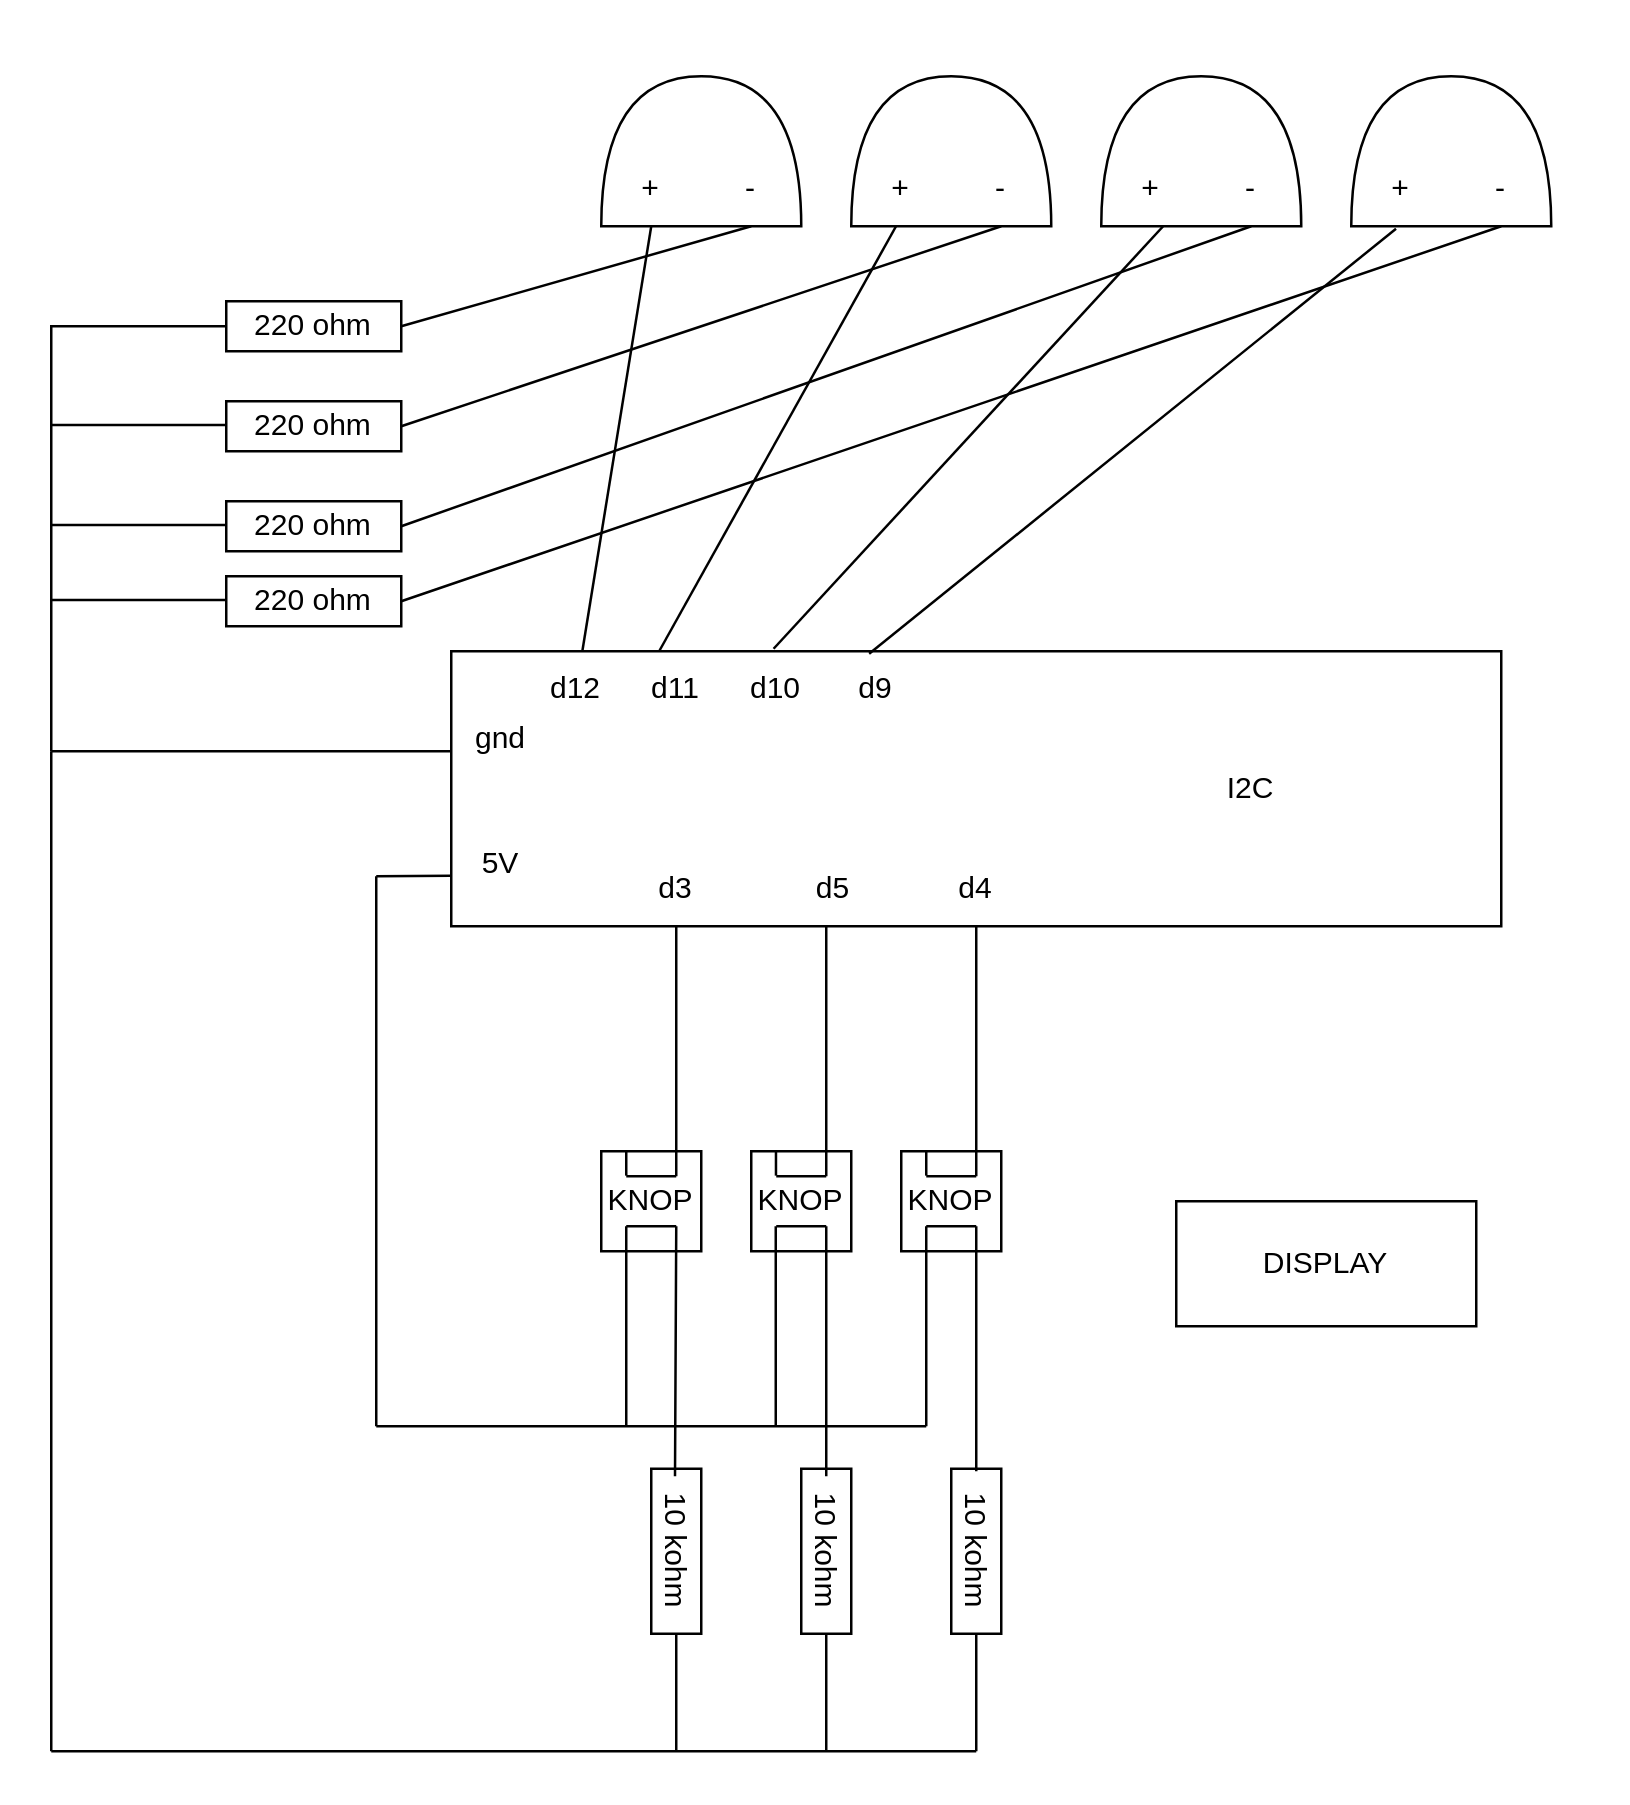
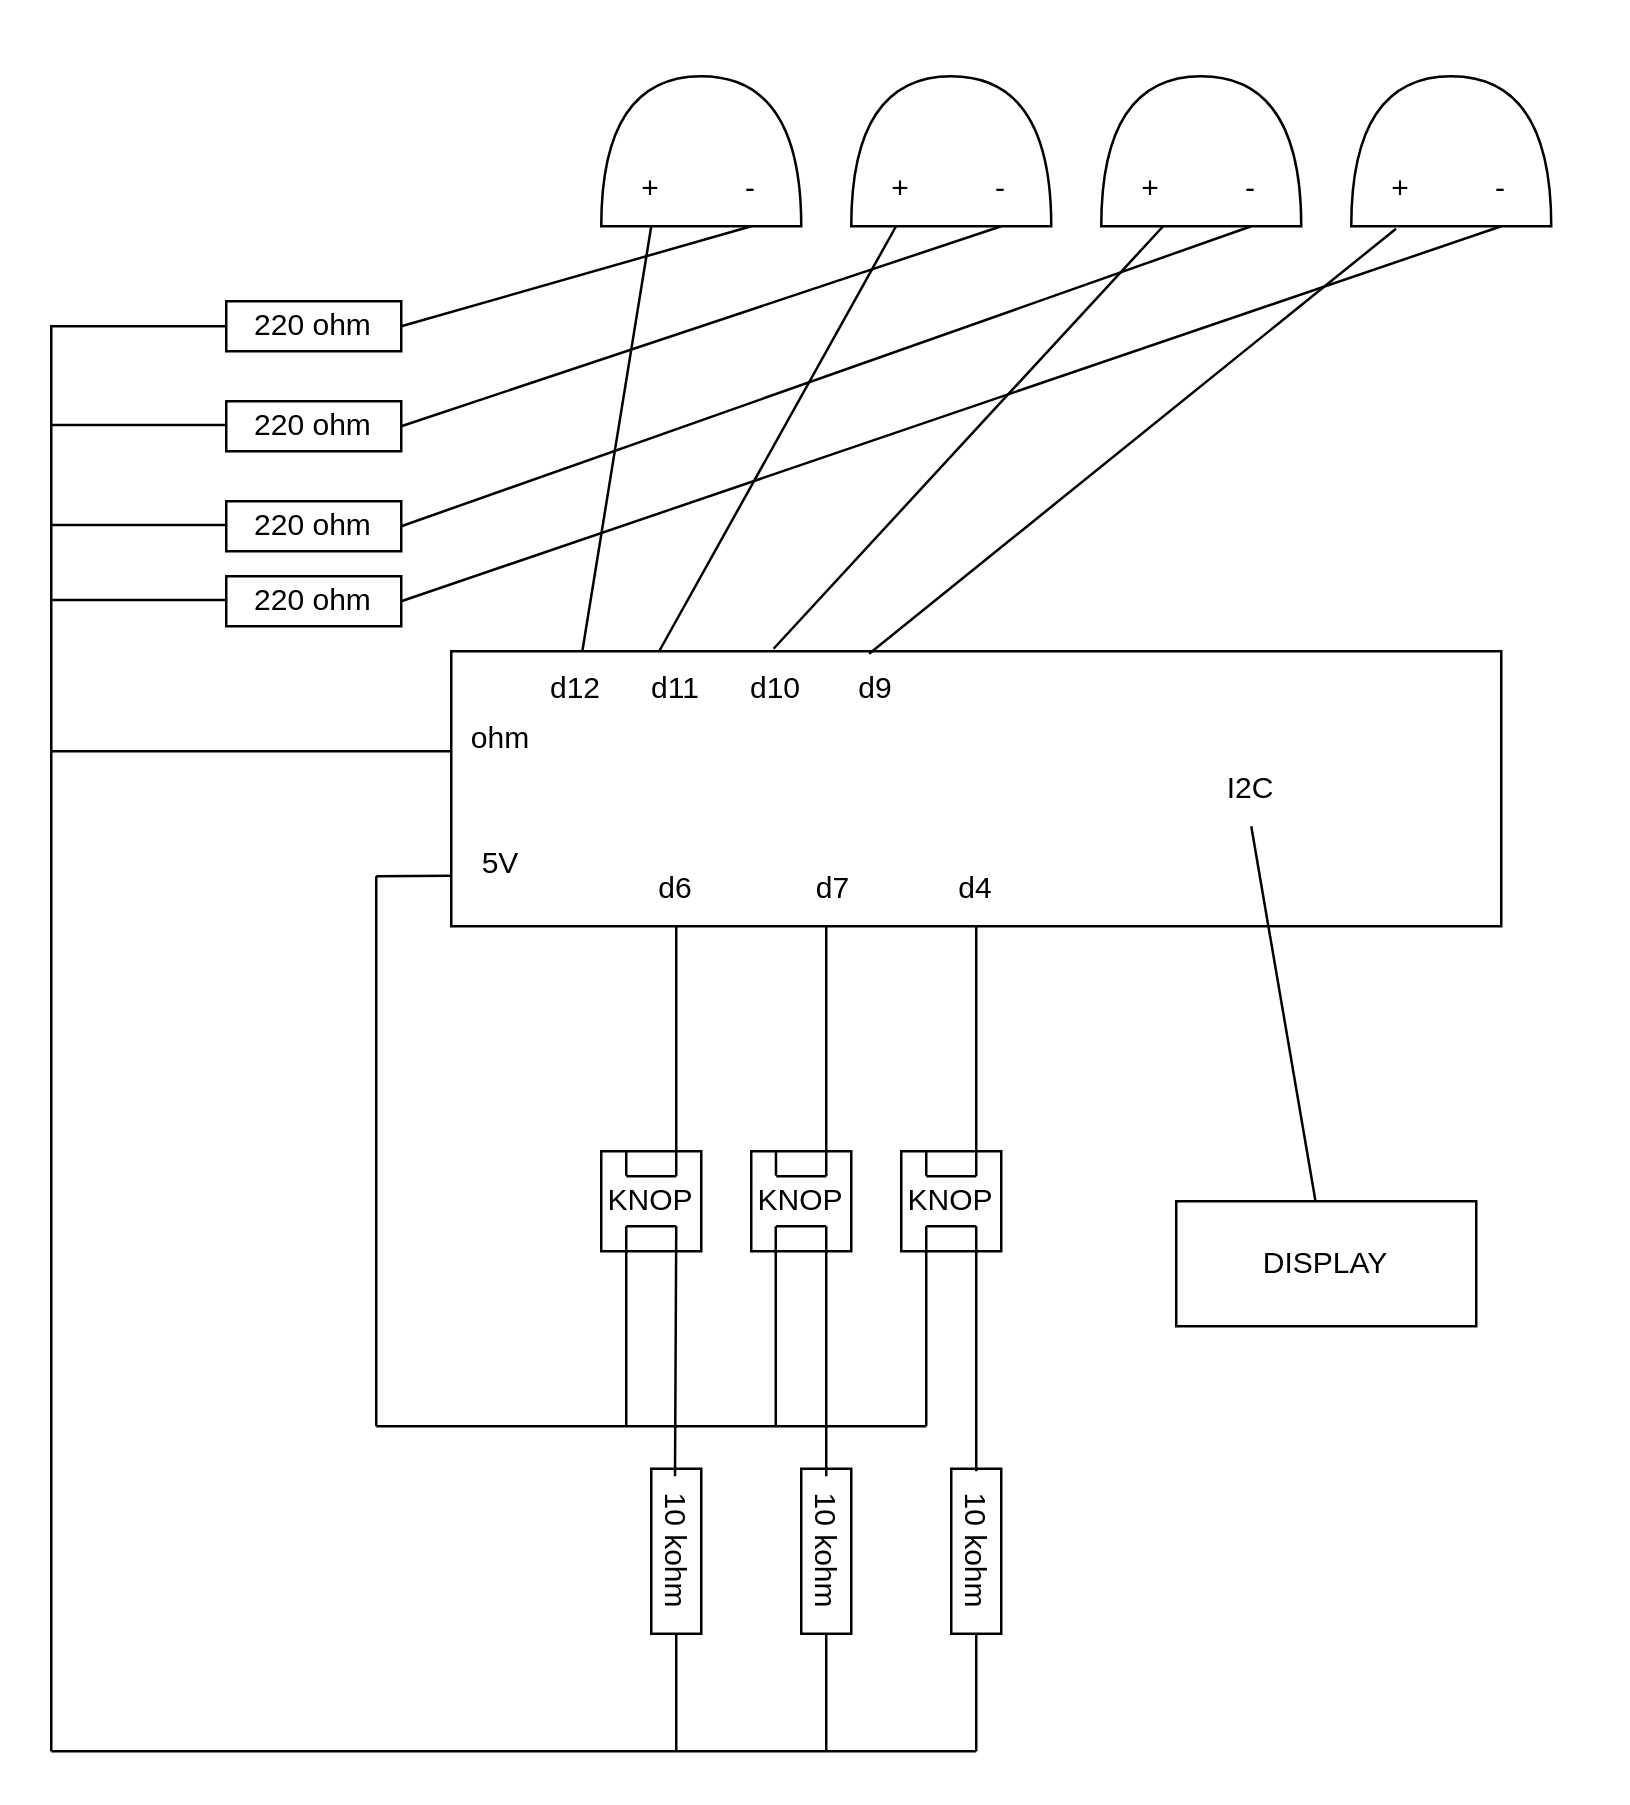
(501, 739) -> (501, 739)
(676, 889) -> (676, 889)
(834, 889) -> (834, 889)
none -> (1283, 1014)
